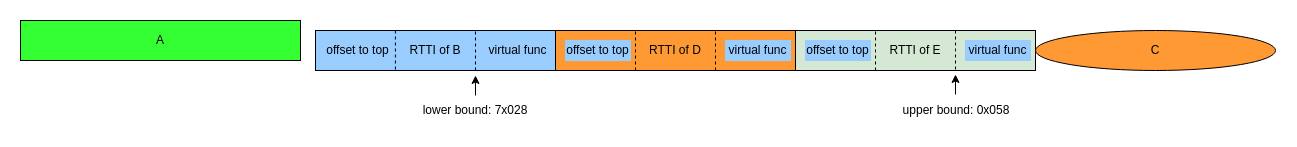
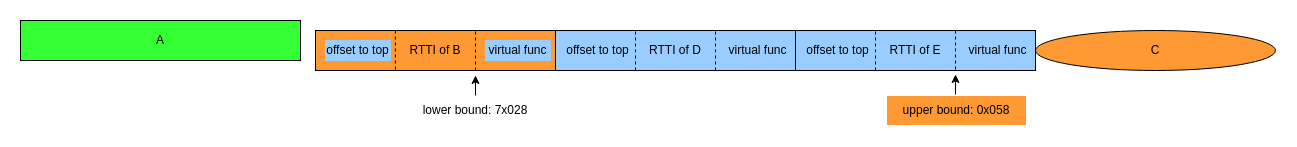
(436, 51) -> (436, 51)
(676, 51) -> (676, 51)
(916, 51) -> (916, 51)
(957, 111) -> (957, 111)
